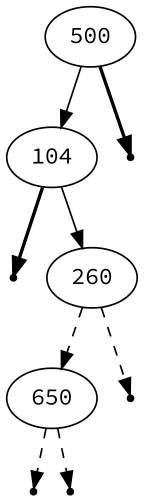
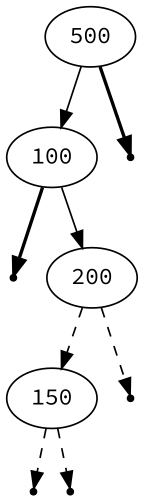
(52, 157) -> (52, 157)
(92, 278) -> (92, 278)
(52, 398) -> (52, 398)
